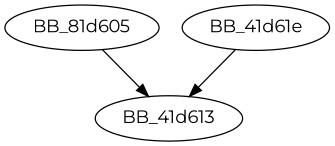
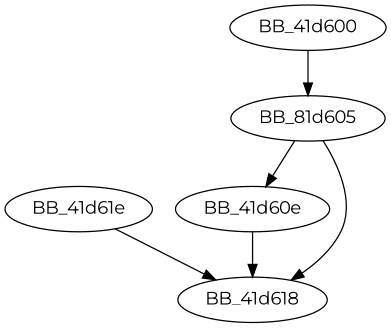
none -> (308, 28)
(169, 118) -> (253, 300)
none -> (253, 209)
